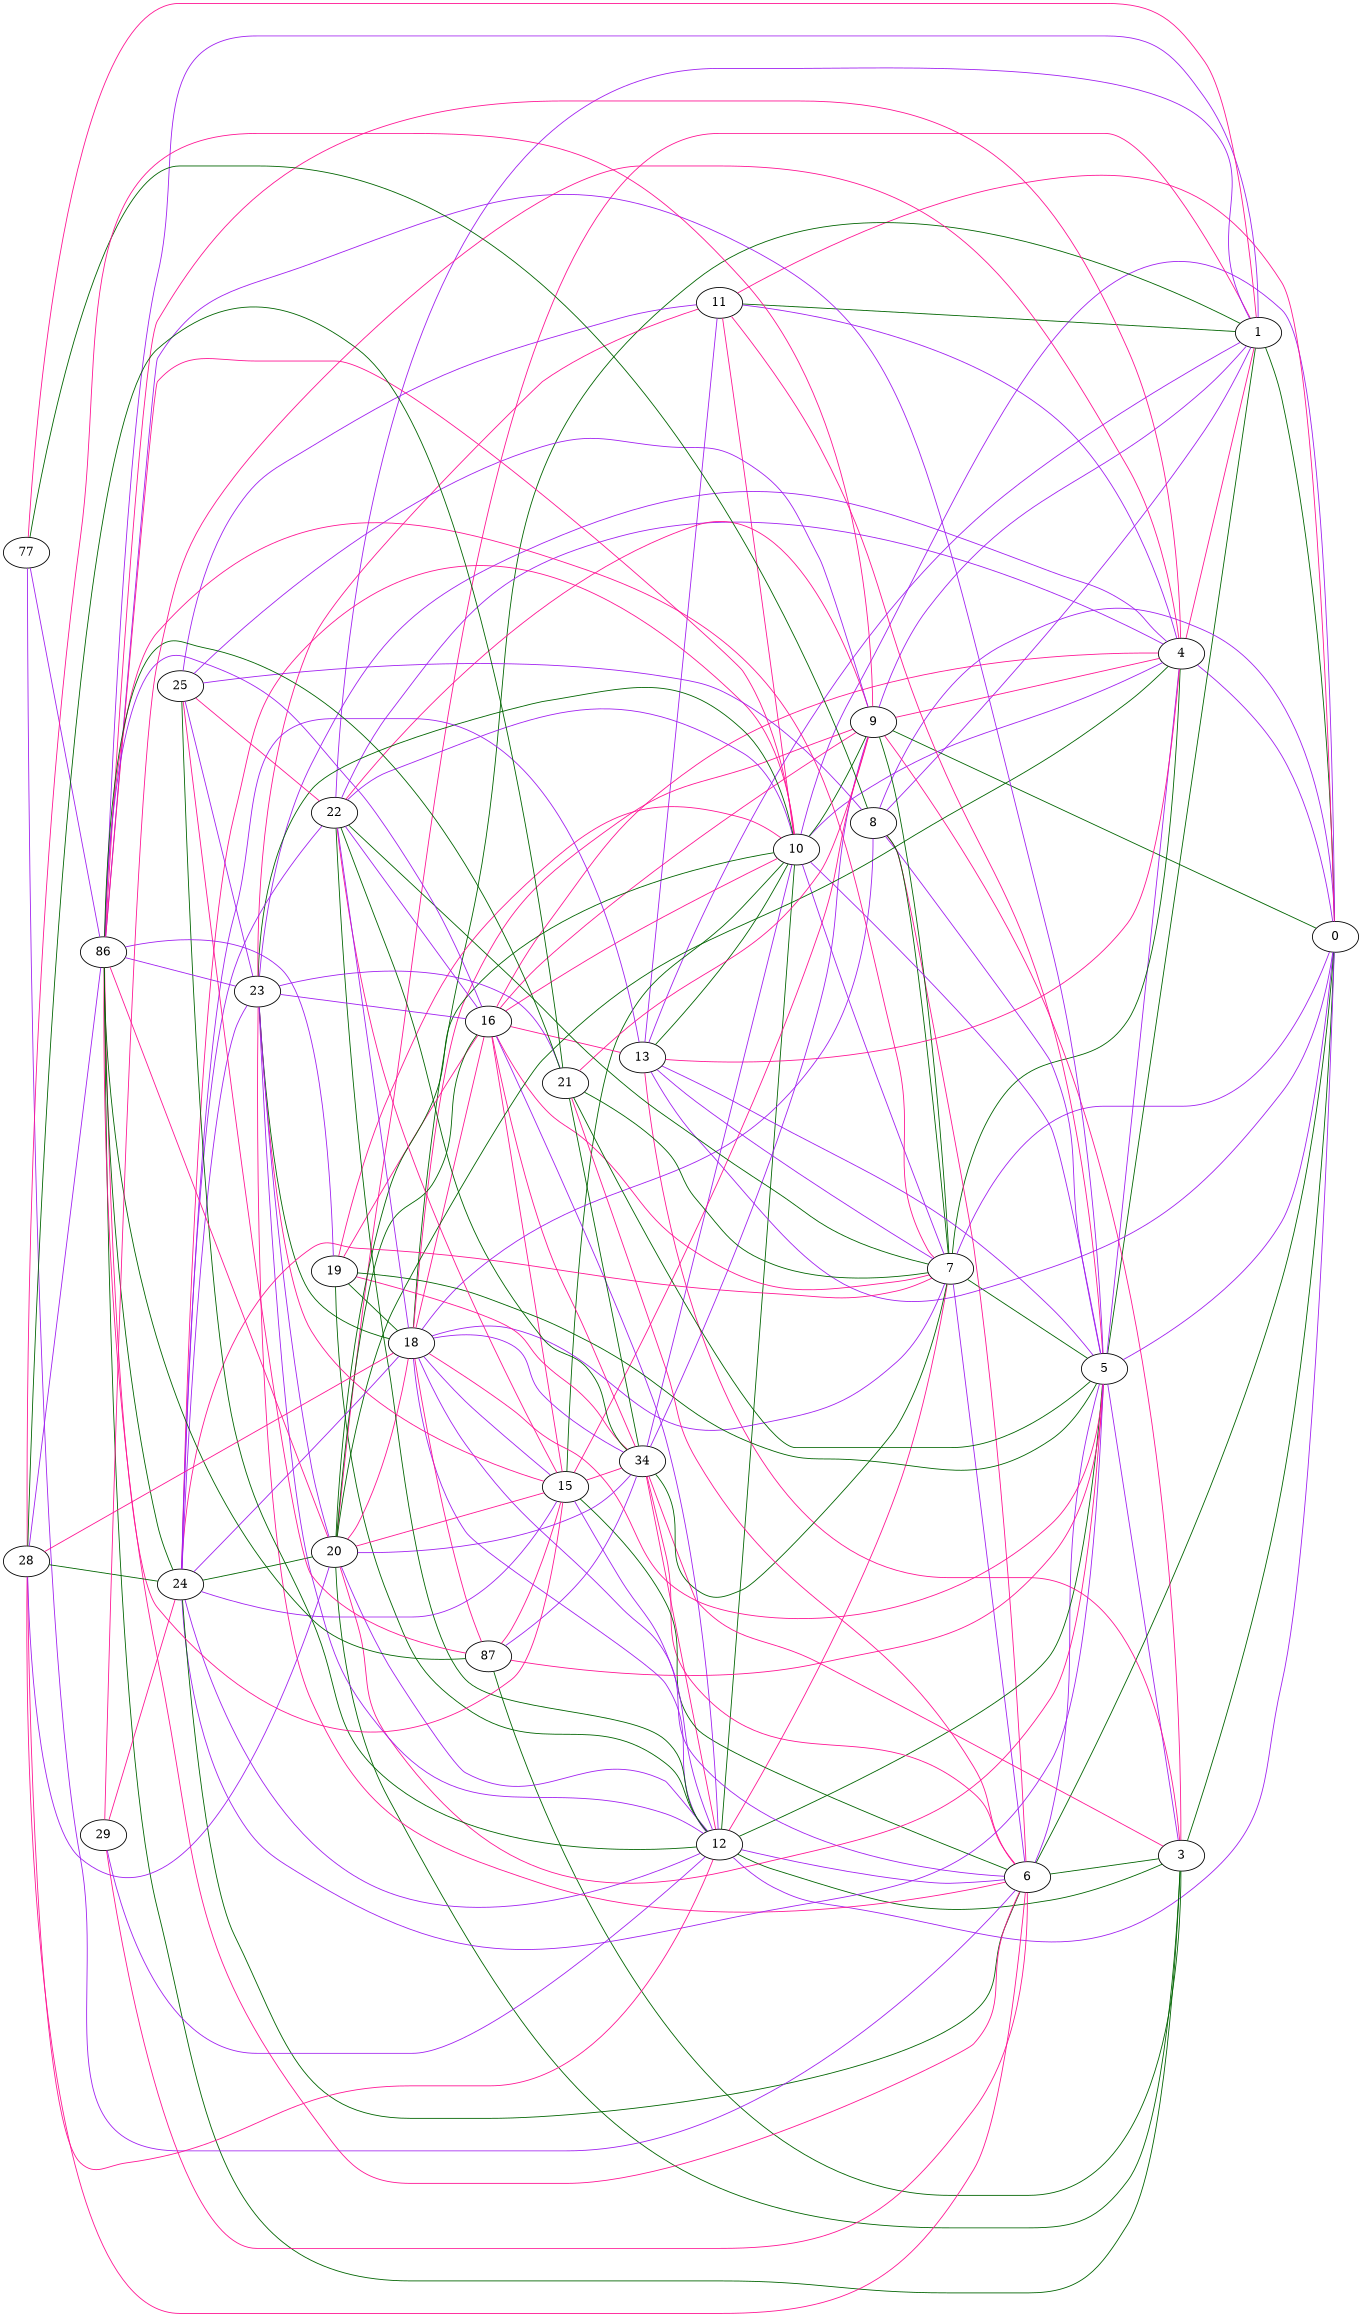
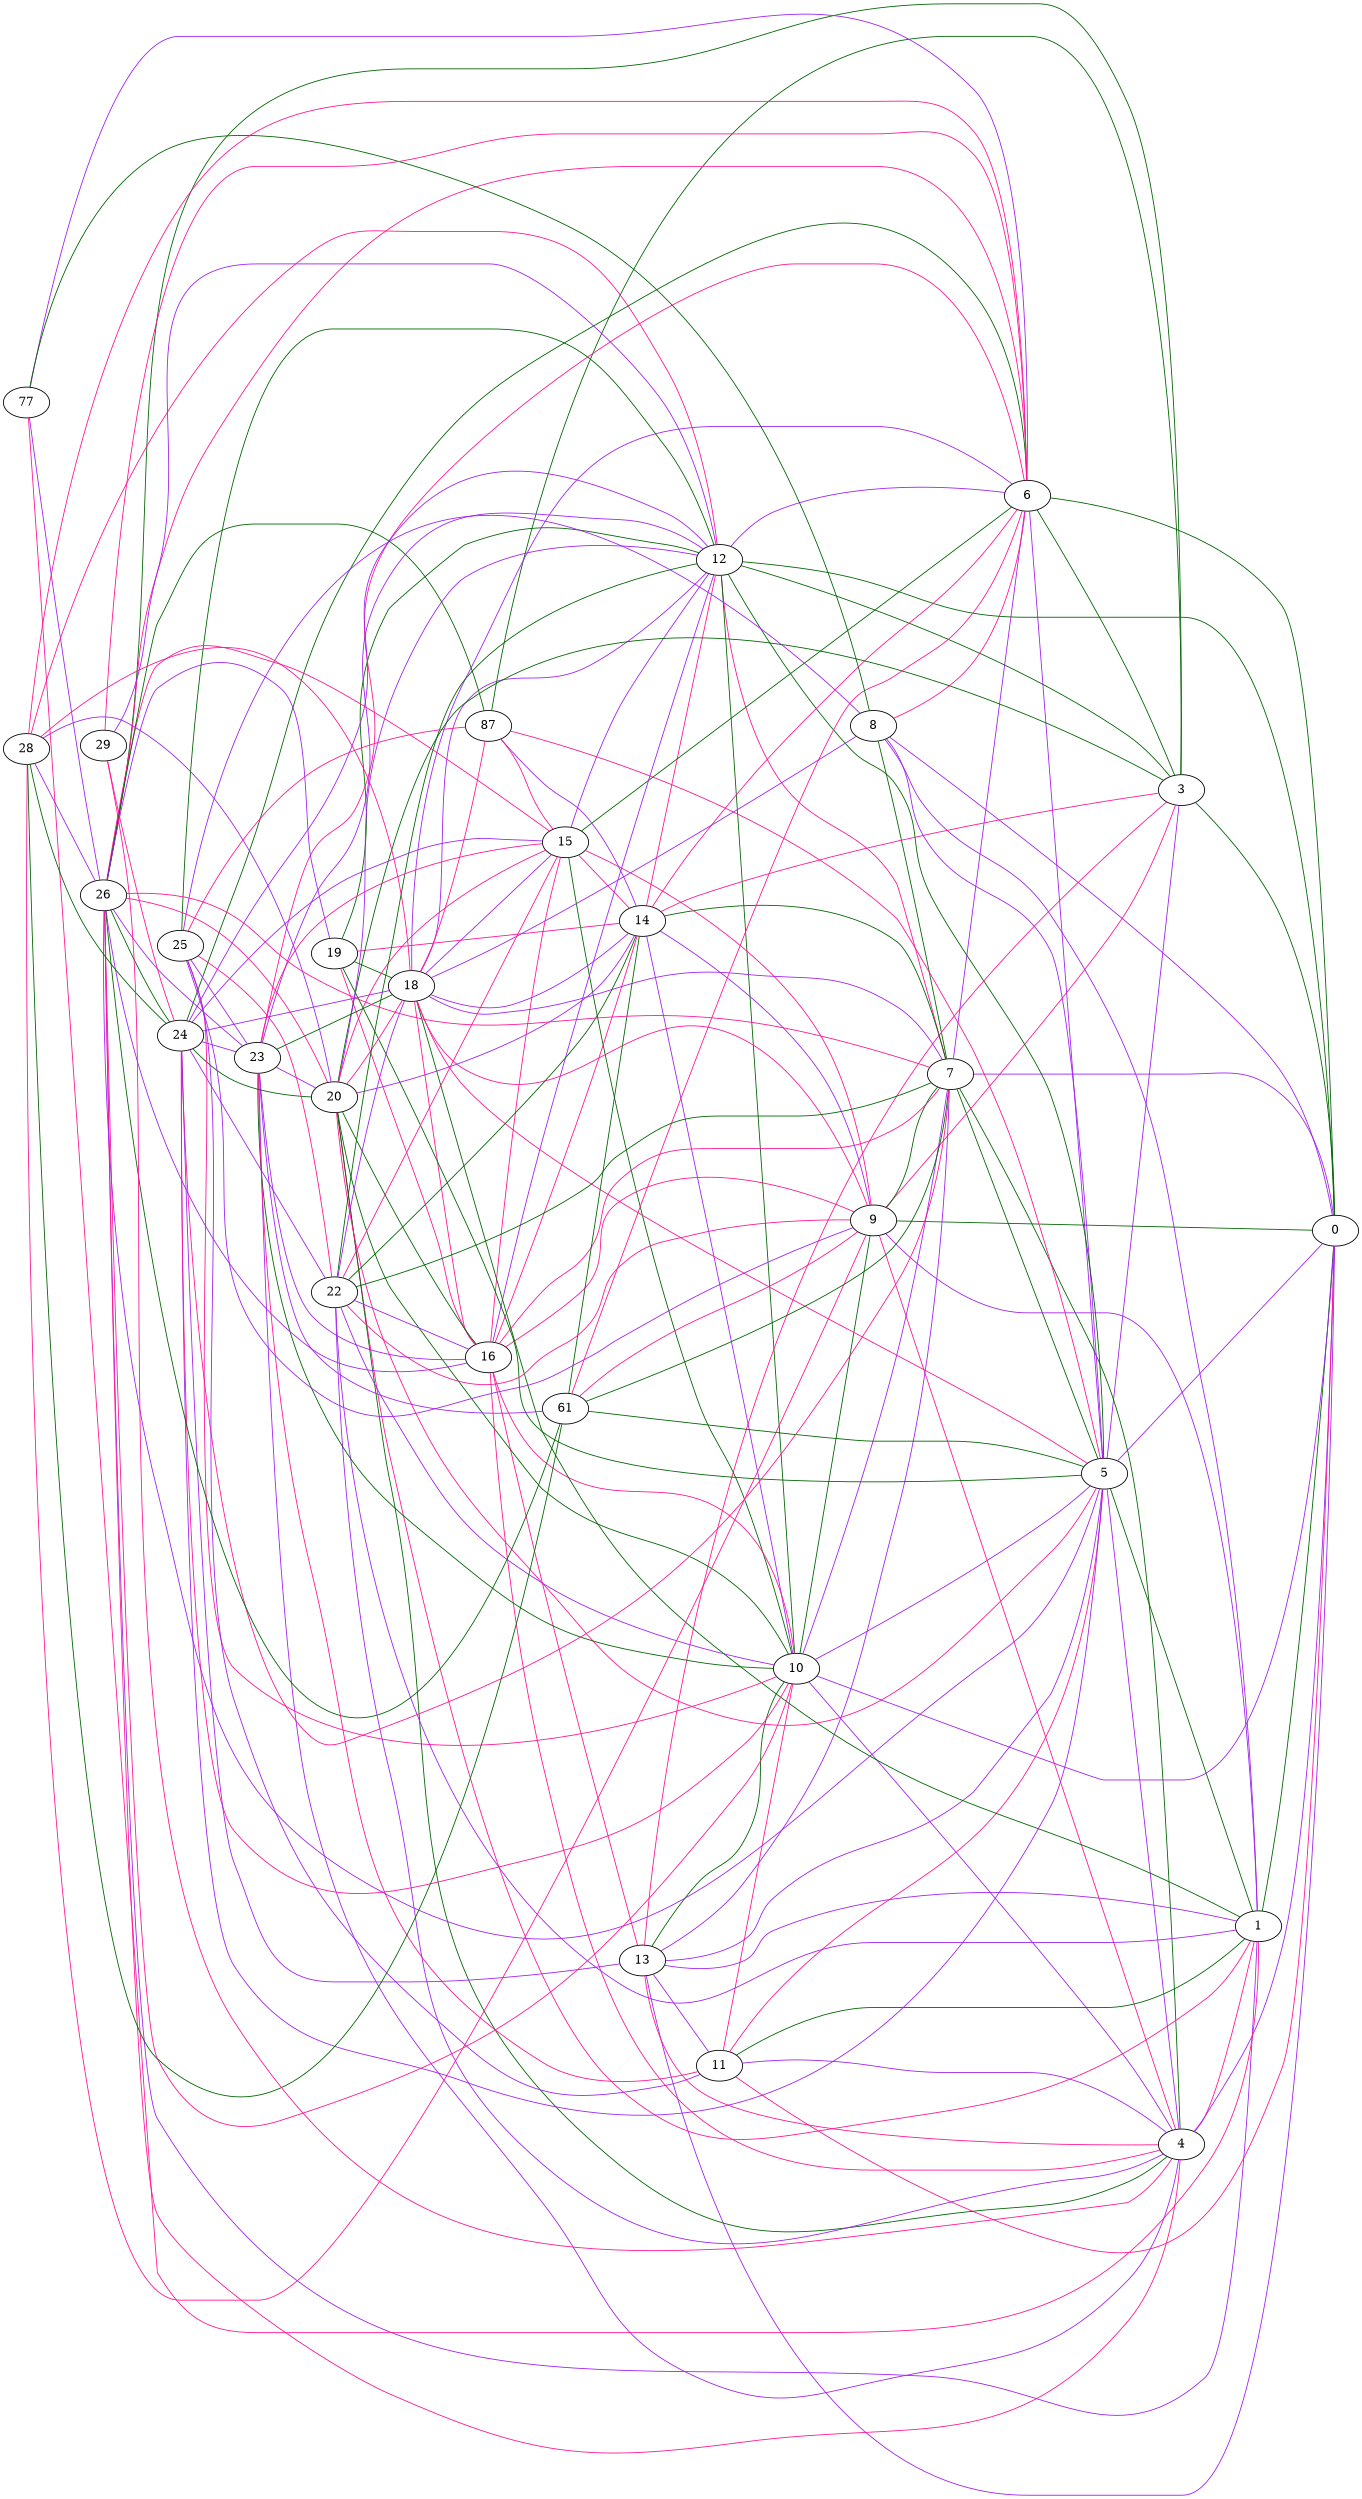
(478, 934) -> (231, 1661)
(104, 952) -> (104, 895)
(566, 1083) -> (566, 1409)
(643, 1461) -> (643, 921)
(1283, 1677) -> (1250, 681)
